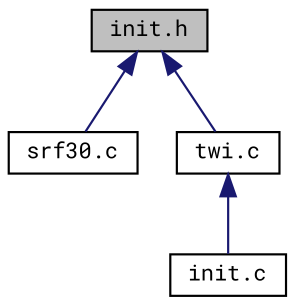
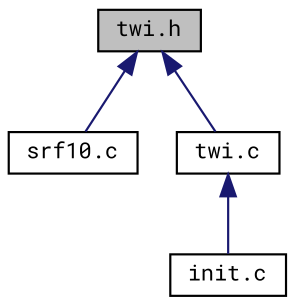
(150, 31) -> (150, 31)
(73, 153) -> (73, 153)
